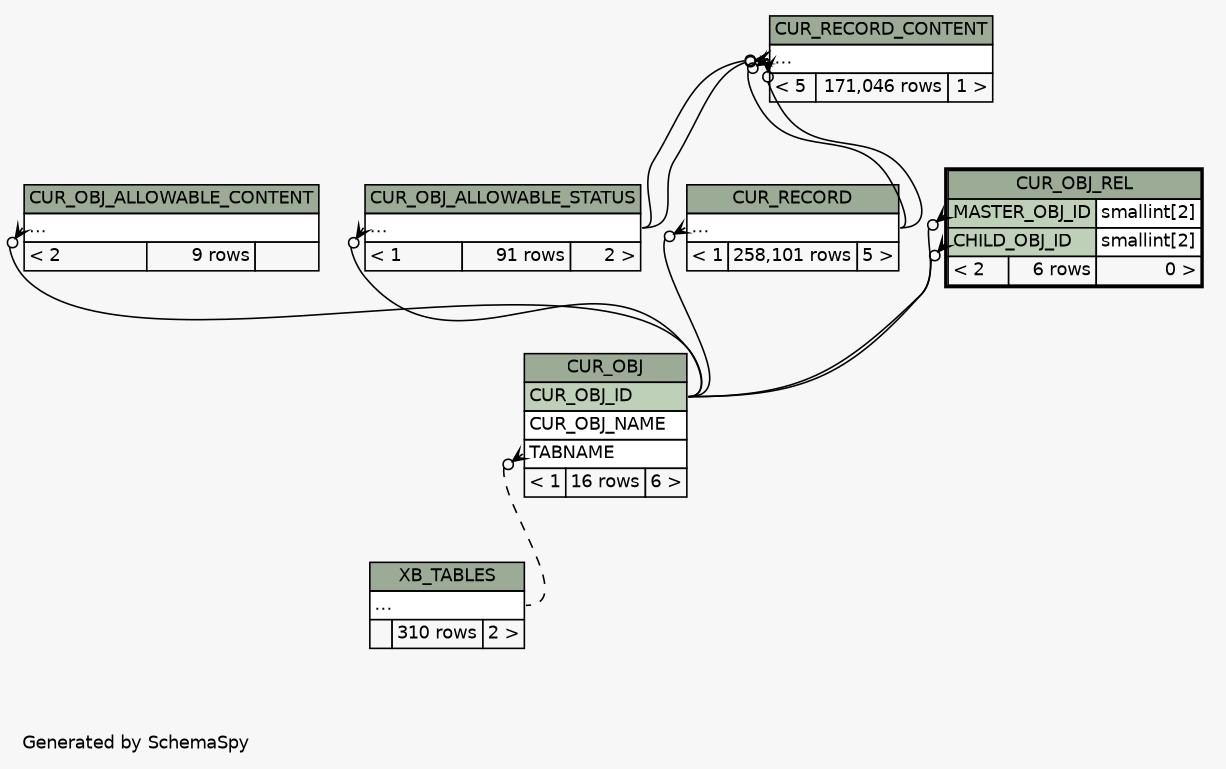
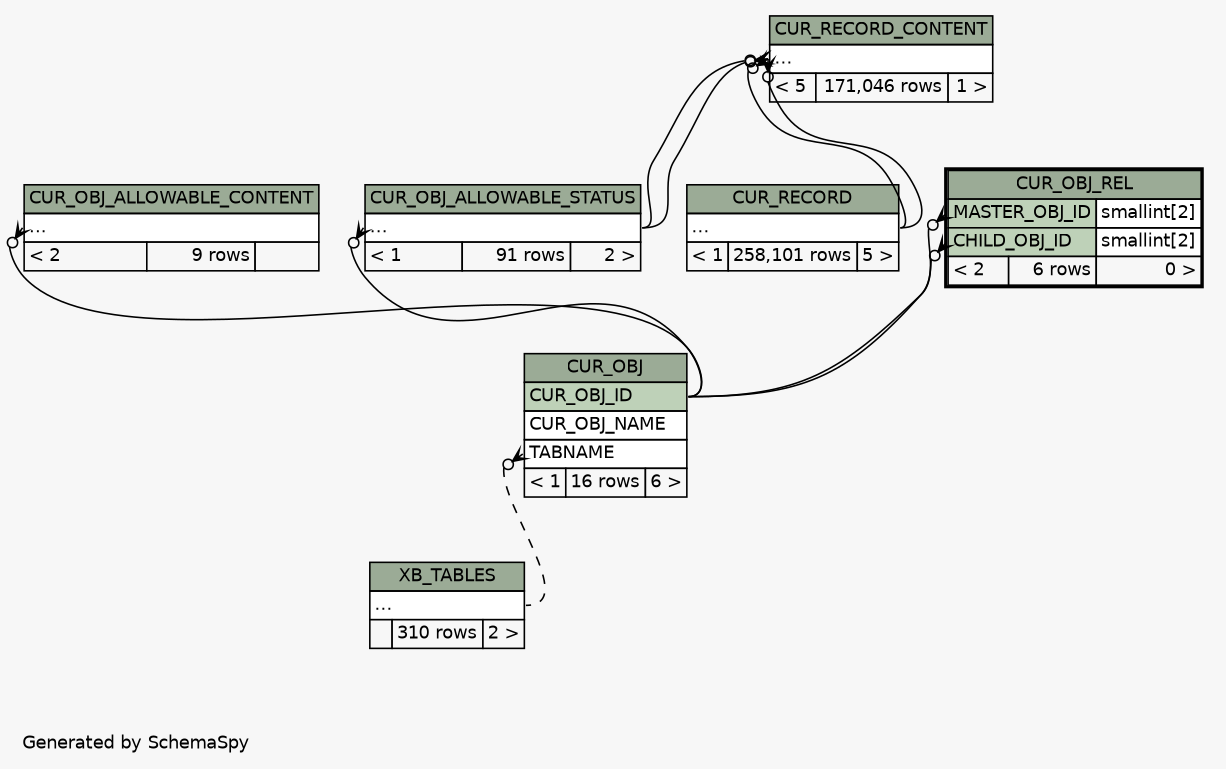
(692, 323) -> none
